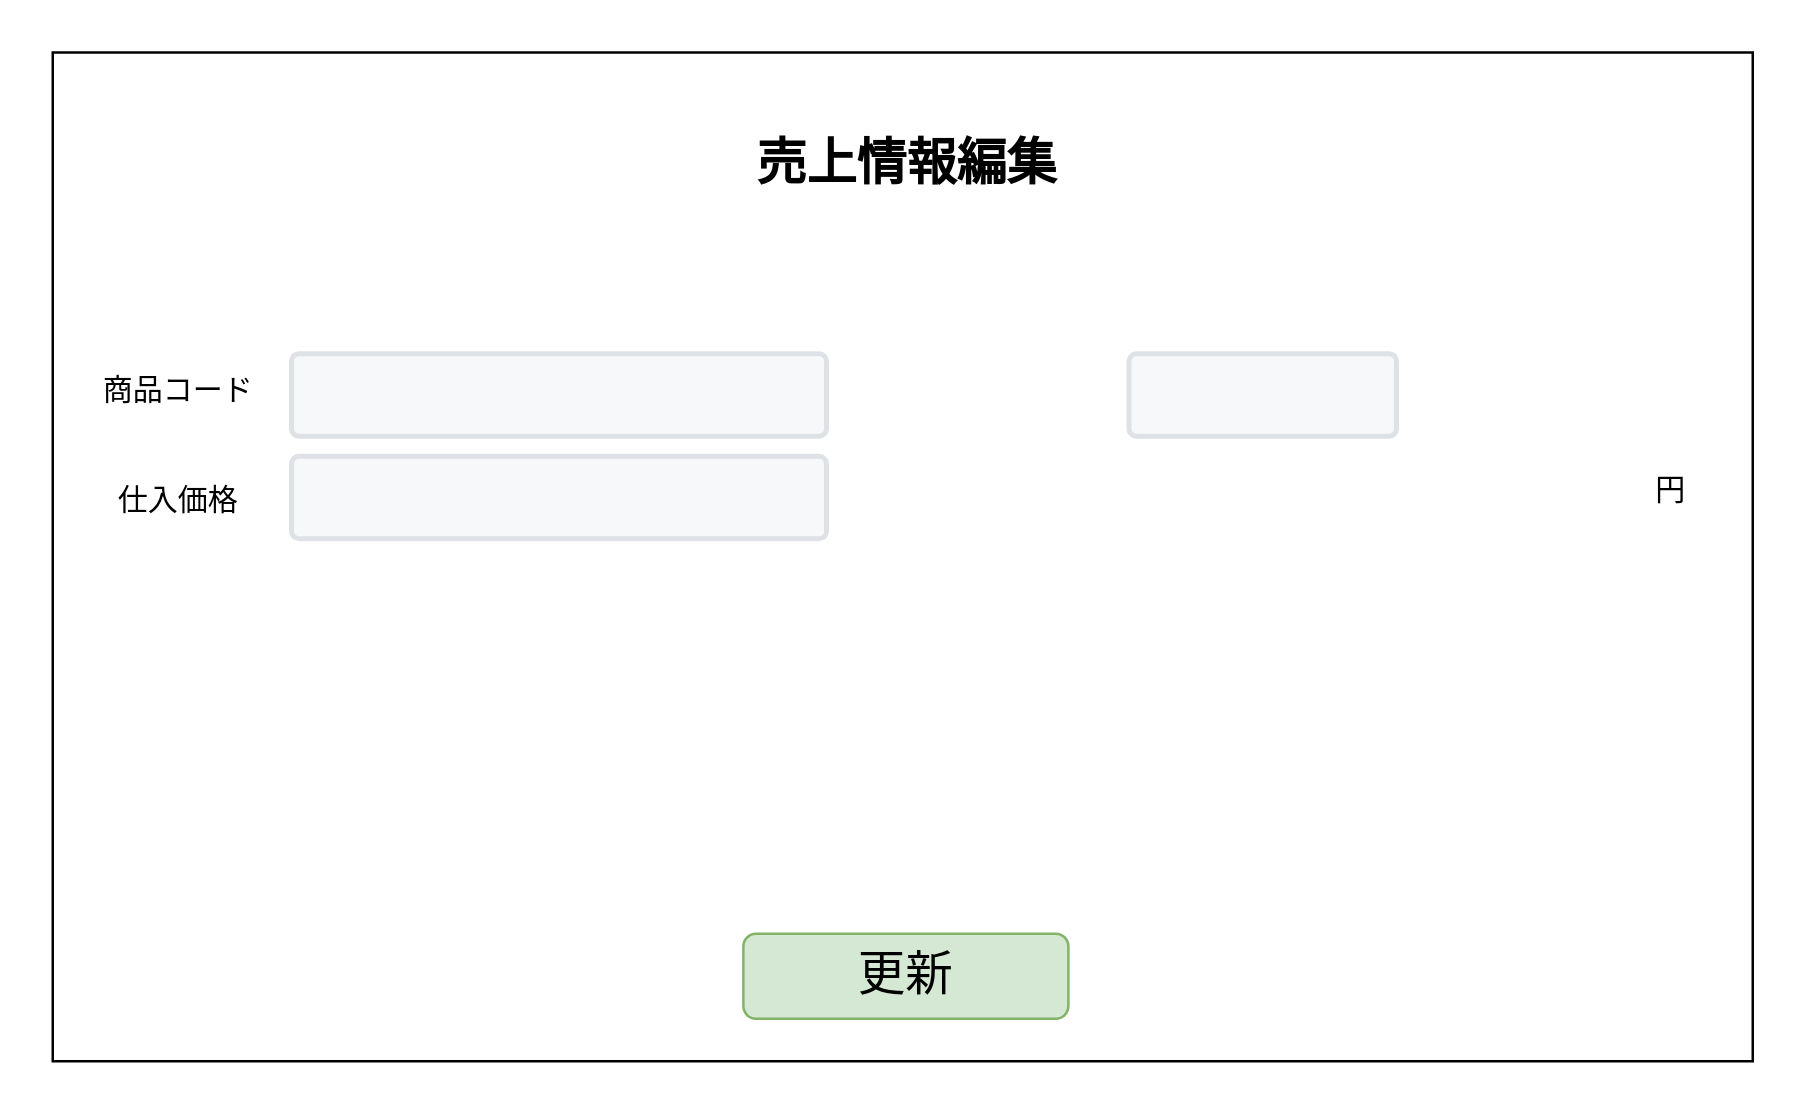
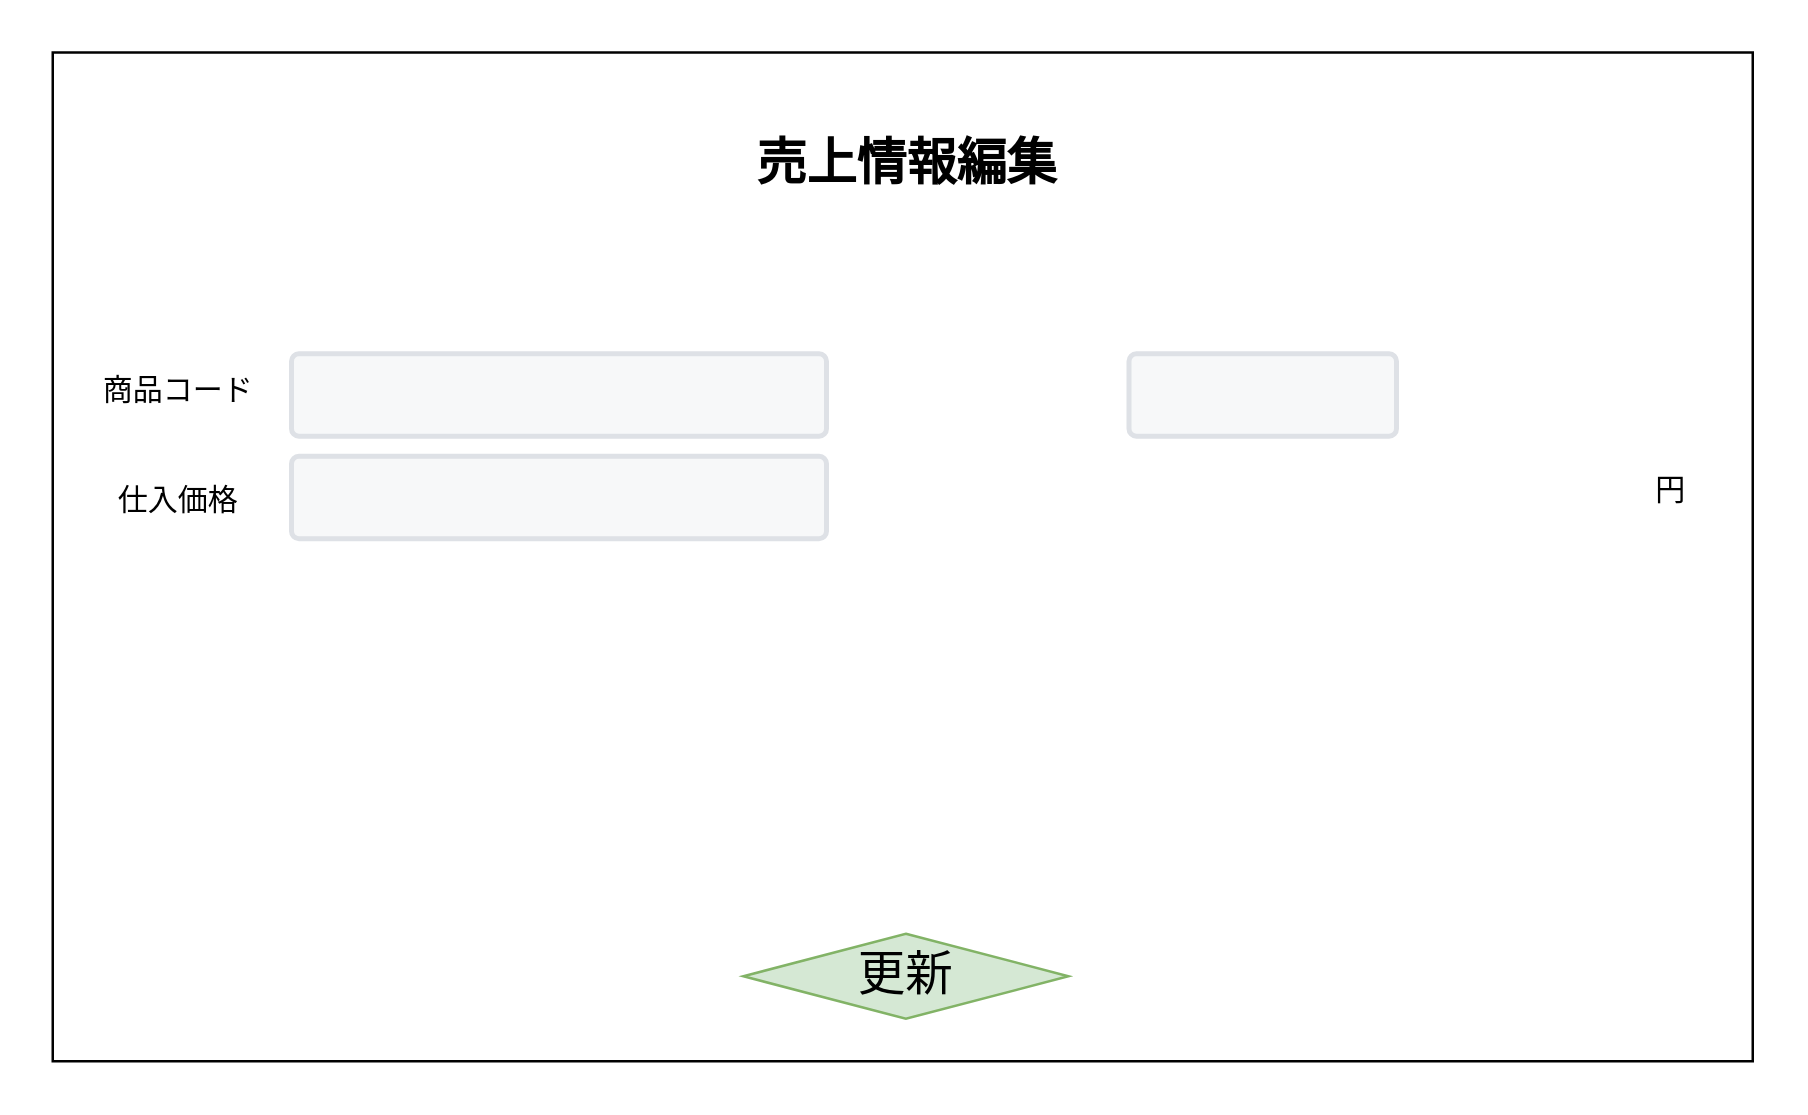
(906, 976) -> (906, 976)
